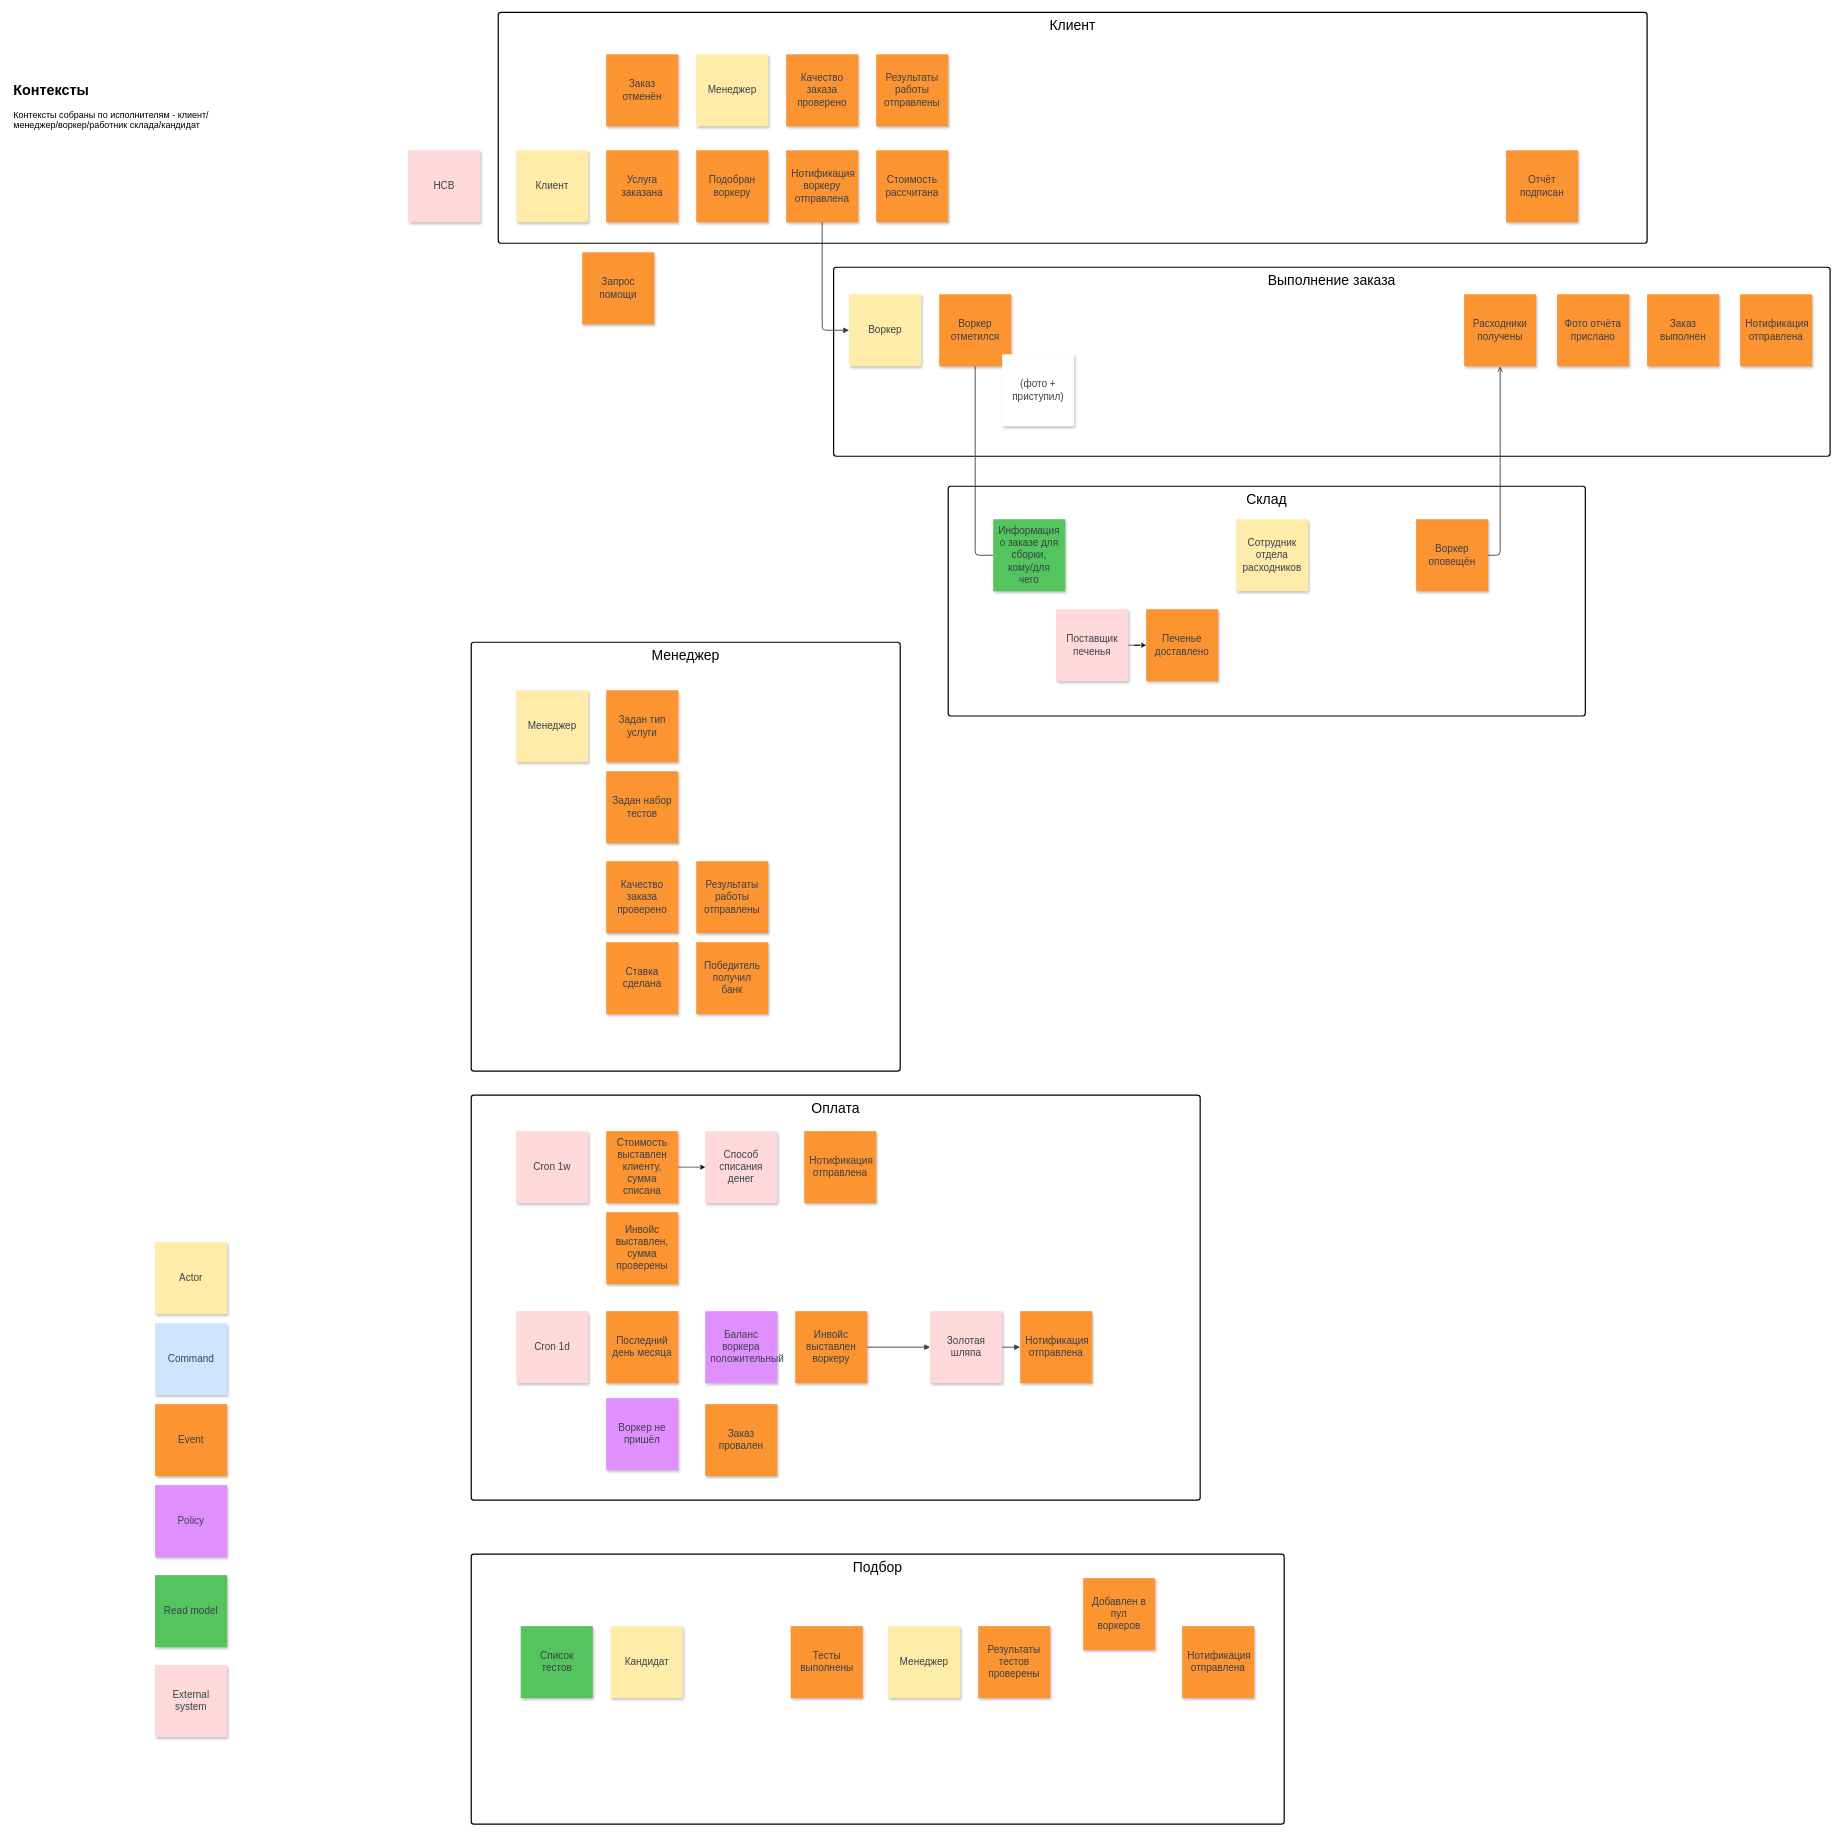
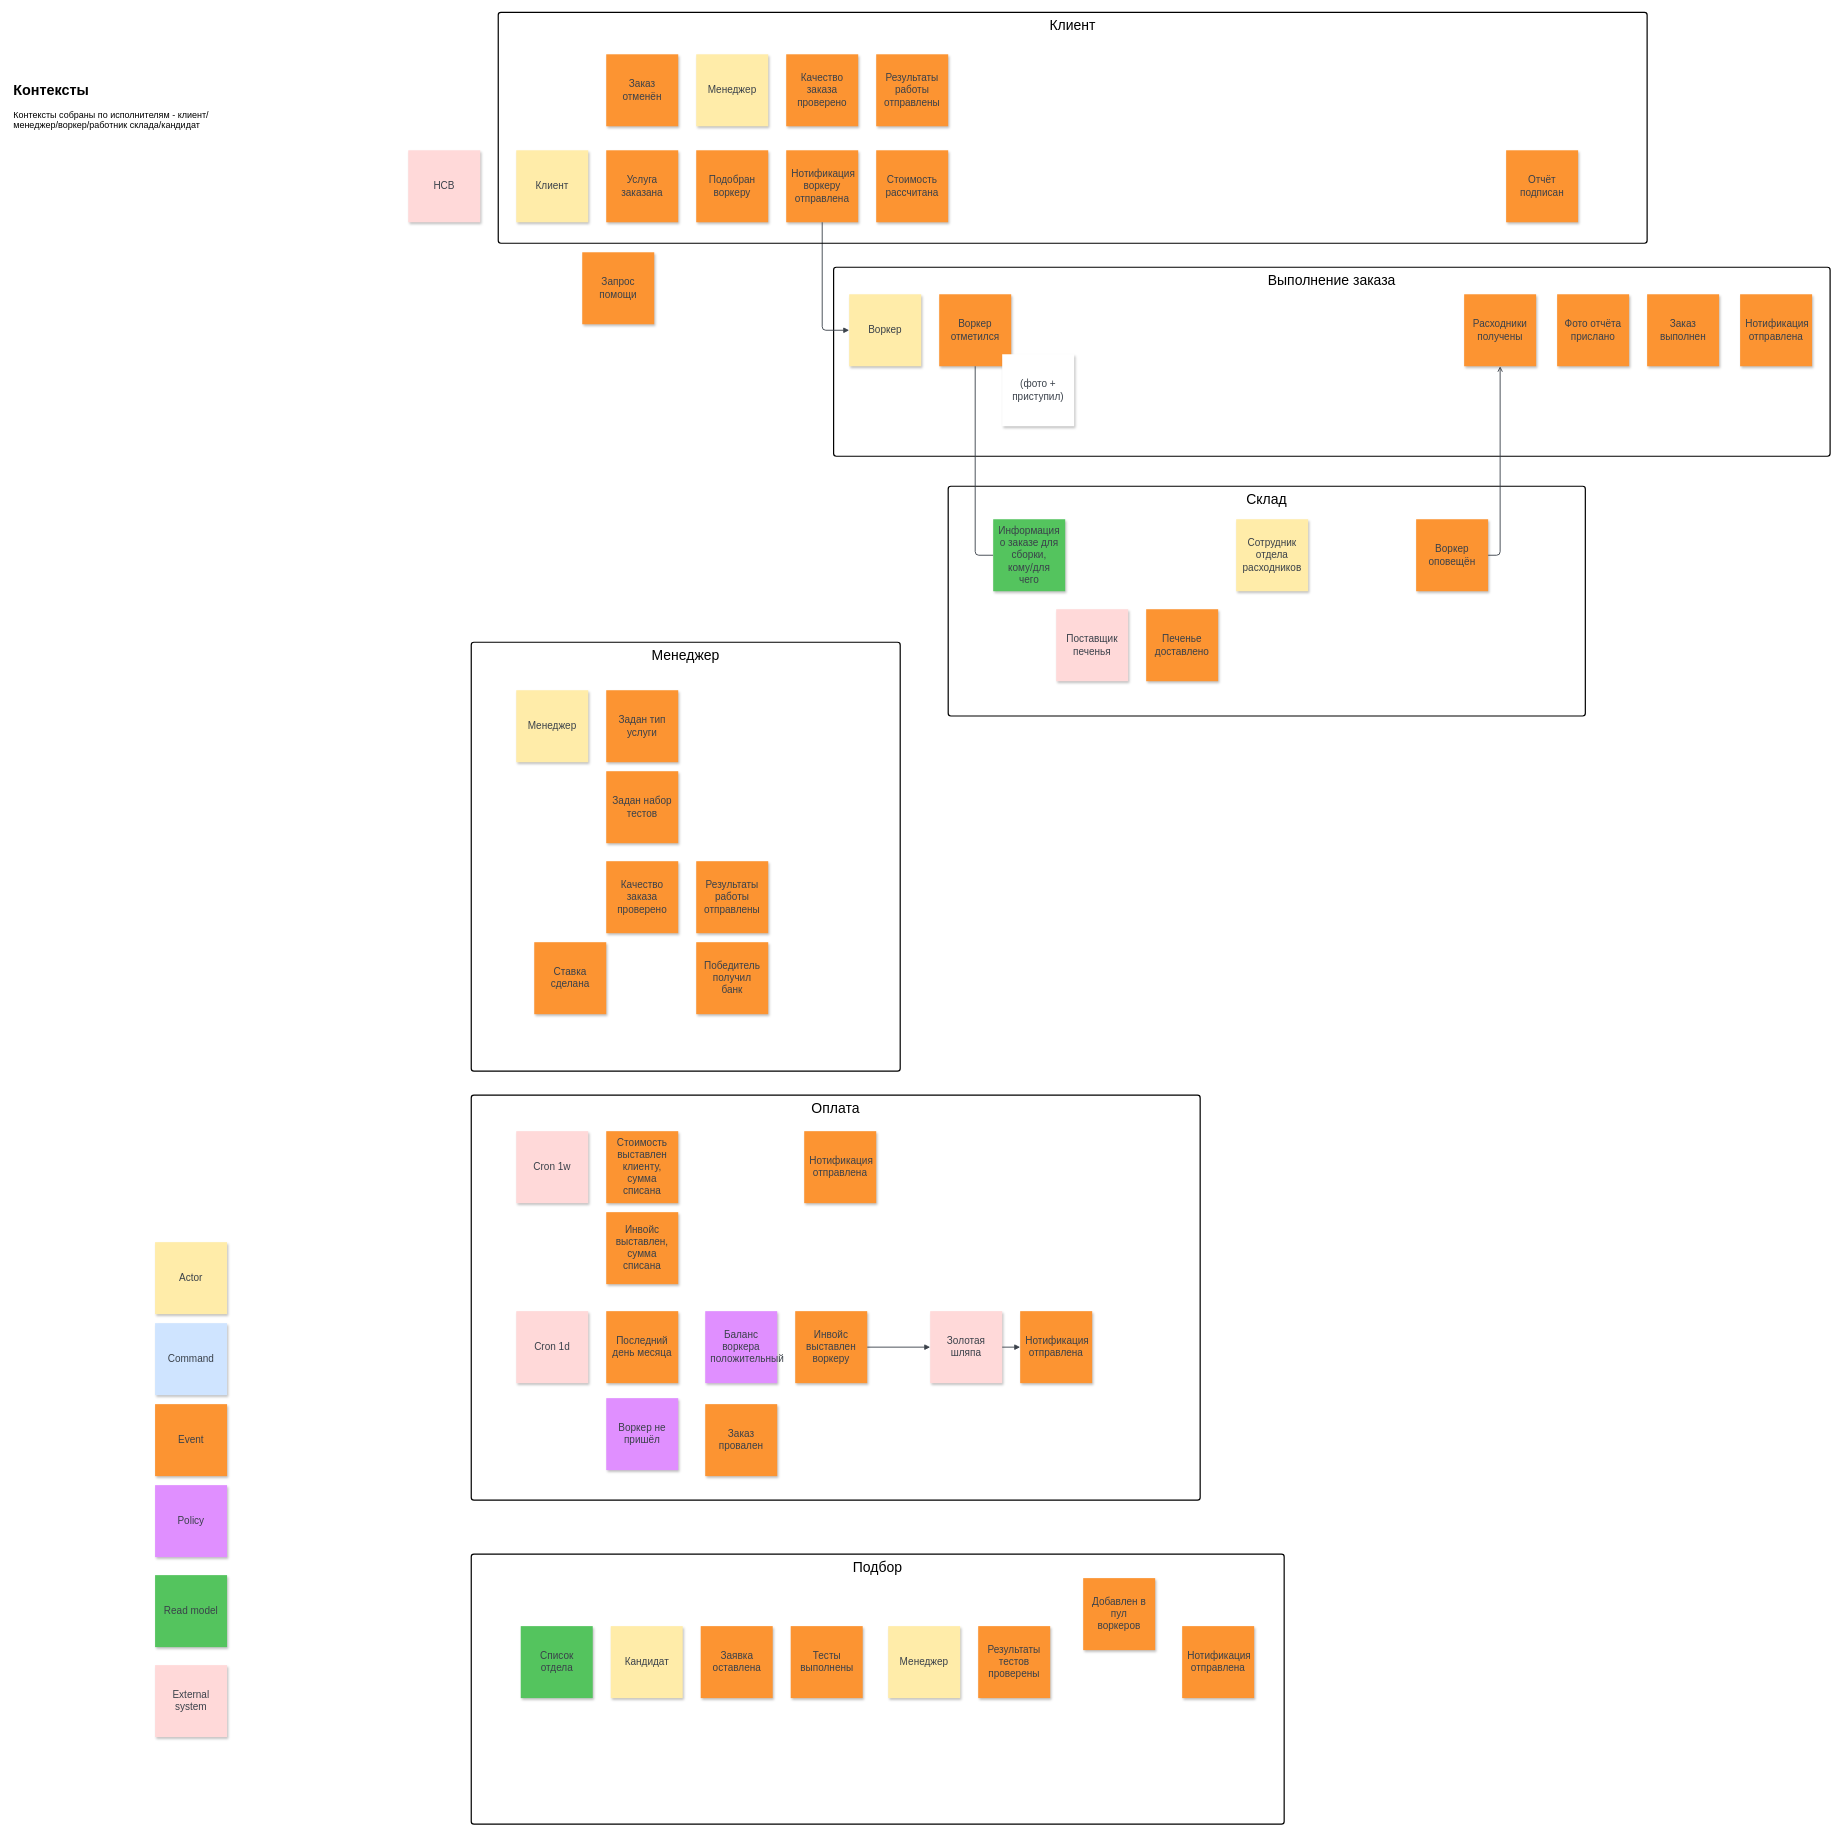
(1137, 645) -> none
(642, 978) -> (570, 978)
(699, 1167) -> none
(741, 1167) -> none
(642, 1248) -> (642, 1248)
(557, 1662) -> (557, 1662)
none -> (737, 1662)
